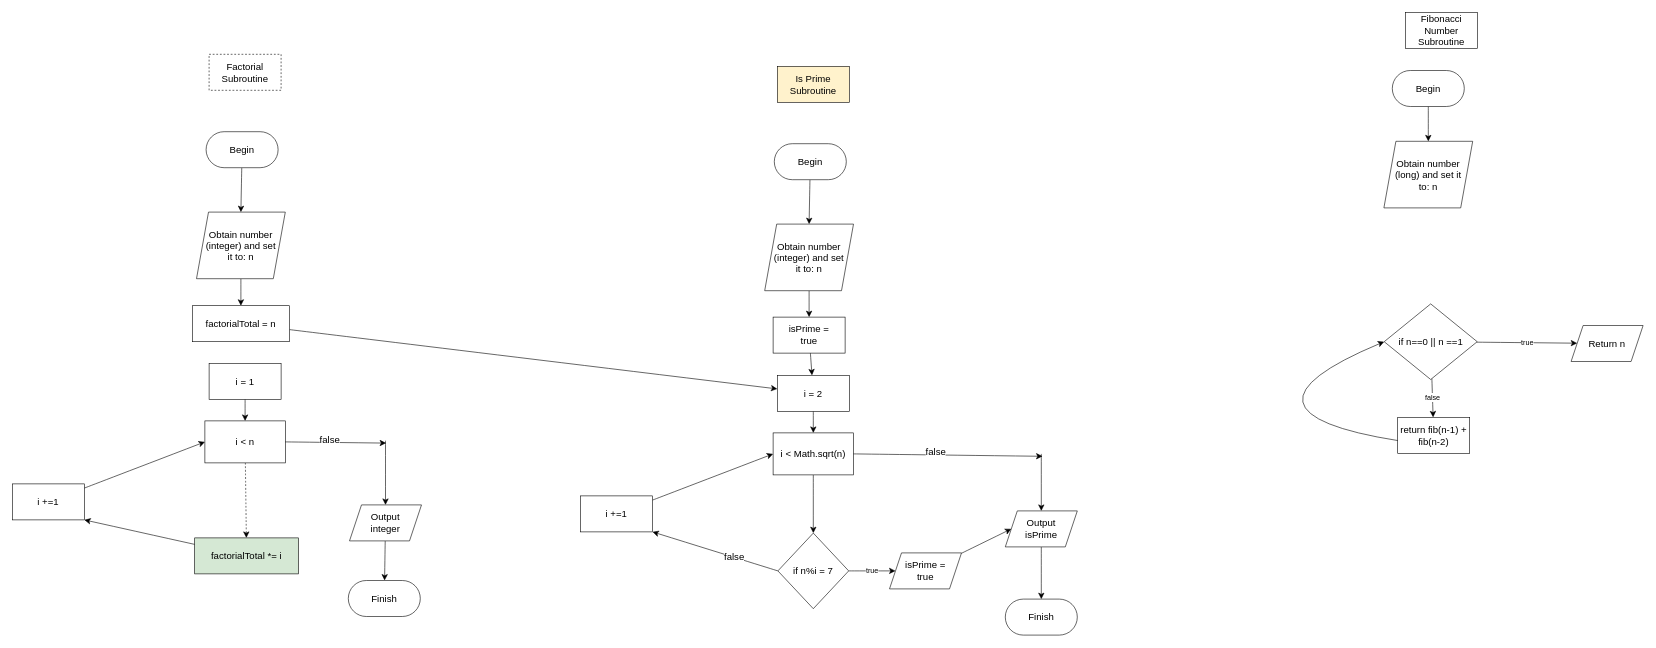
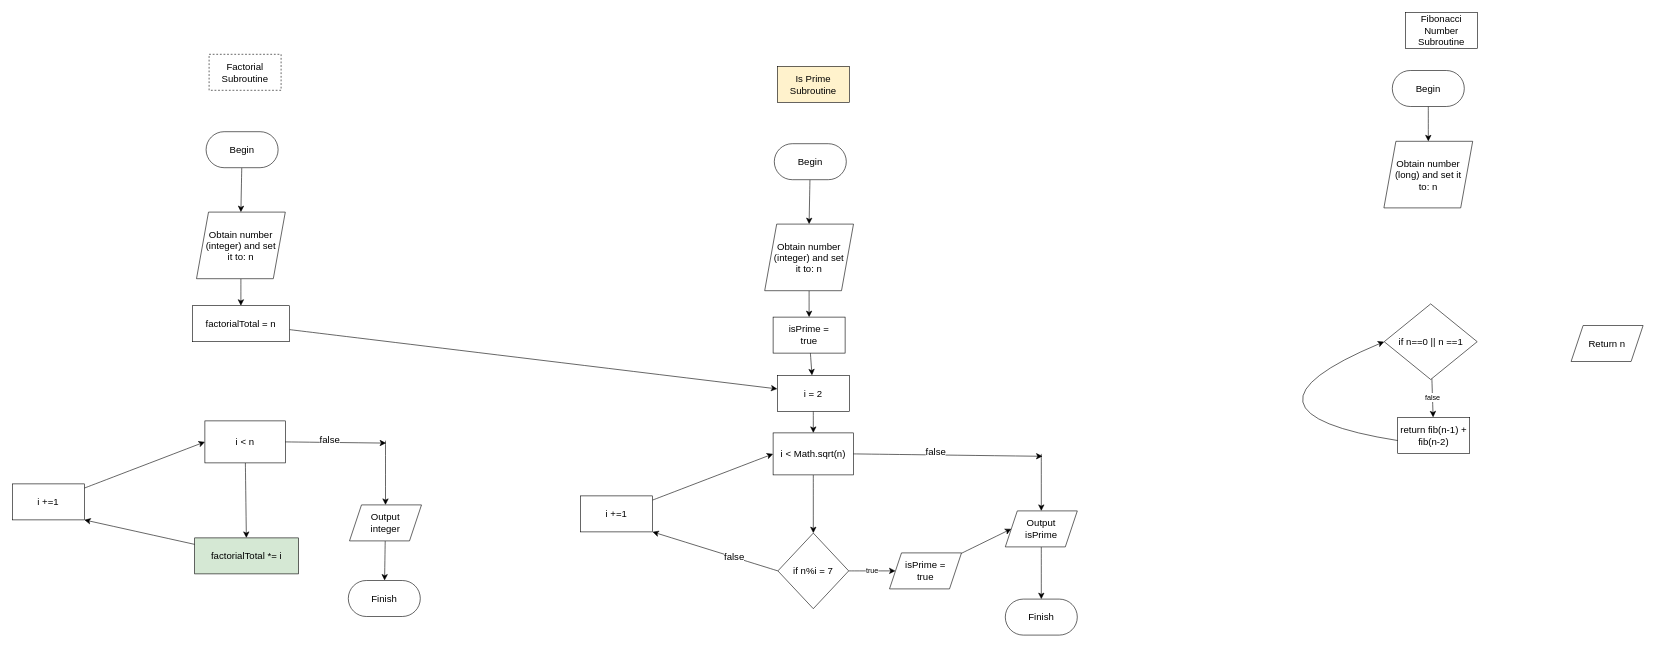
(1513, 343) -> none
(245, 381) -> none
(245, 399) -> none
(246, 497) -> (246, 497)
